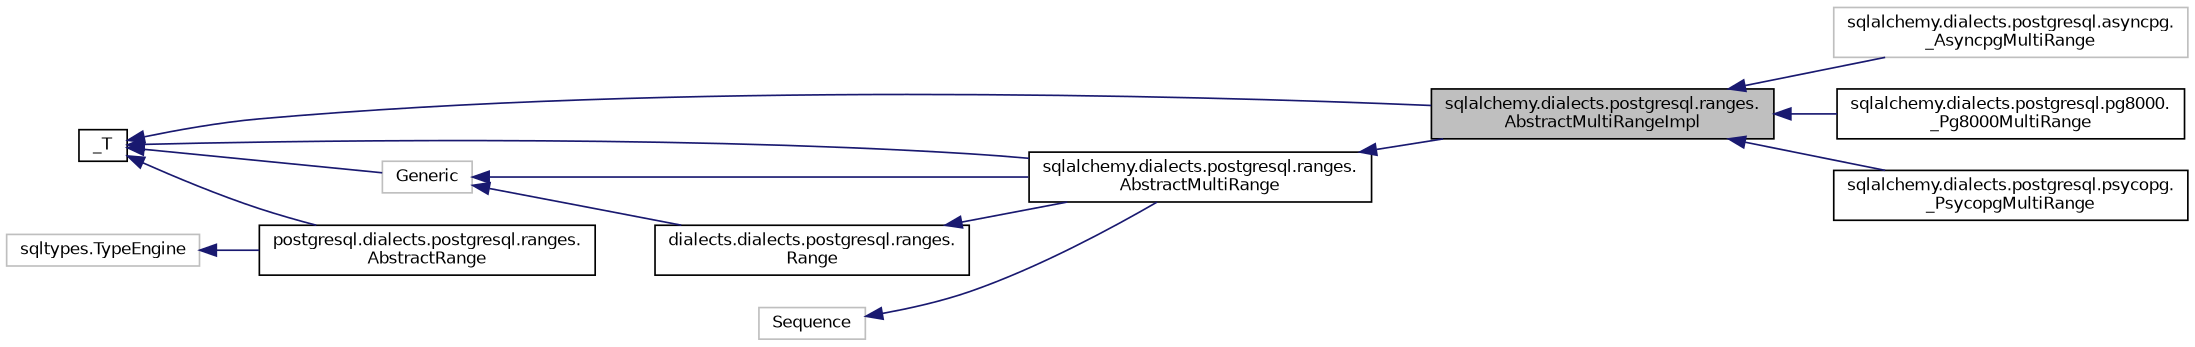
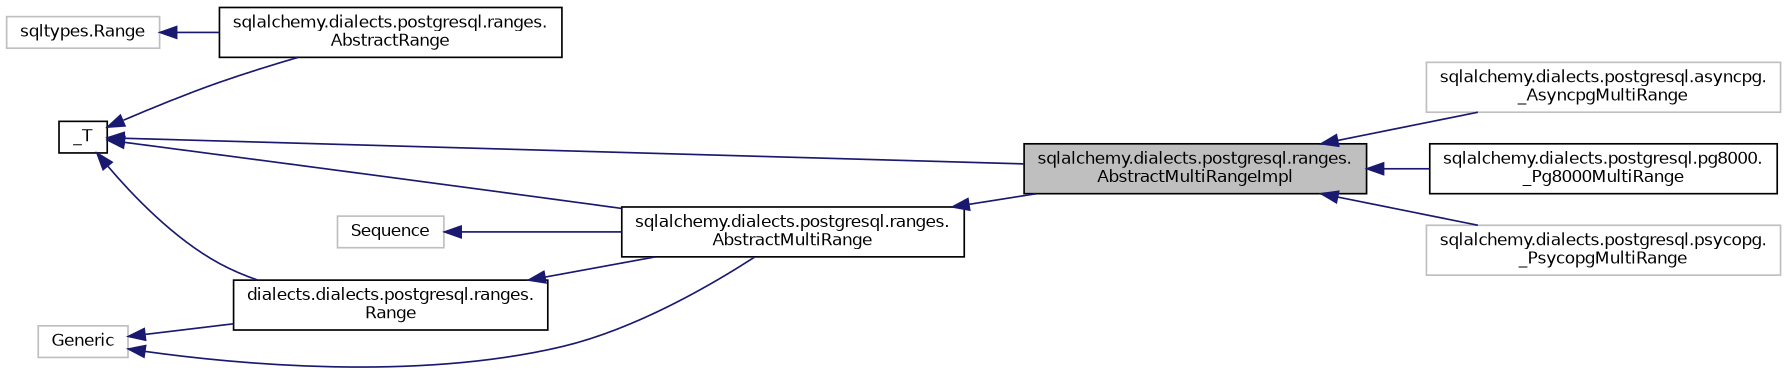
(263, 161) -> (175, 233)
(2011, 195) -> (1603, 250)
(103, 250) -> (83, 32)
(427, 250) -> (391, 32)
